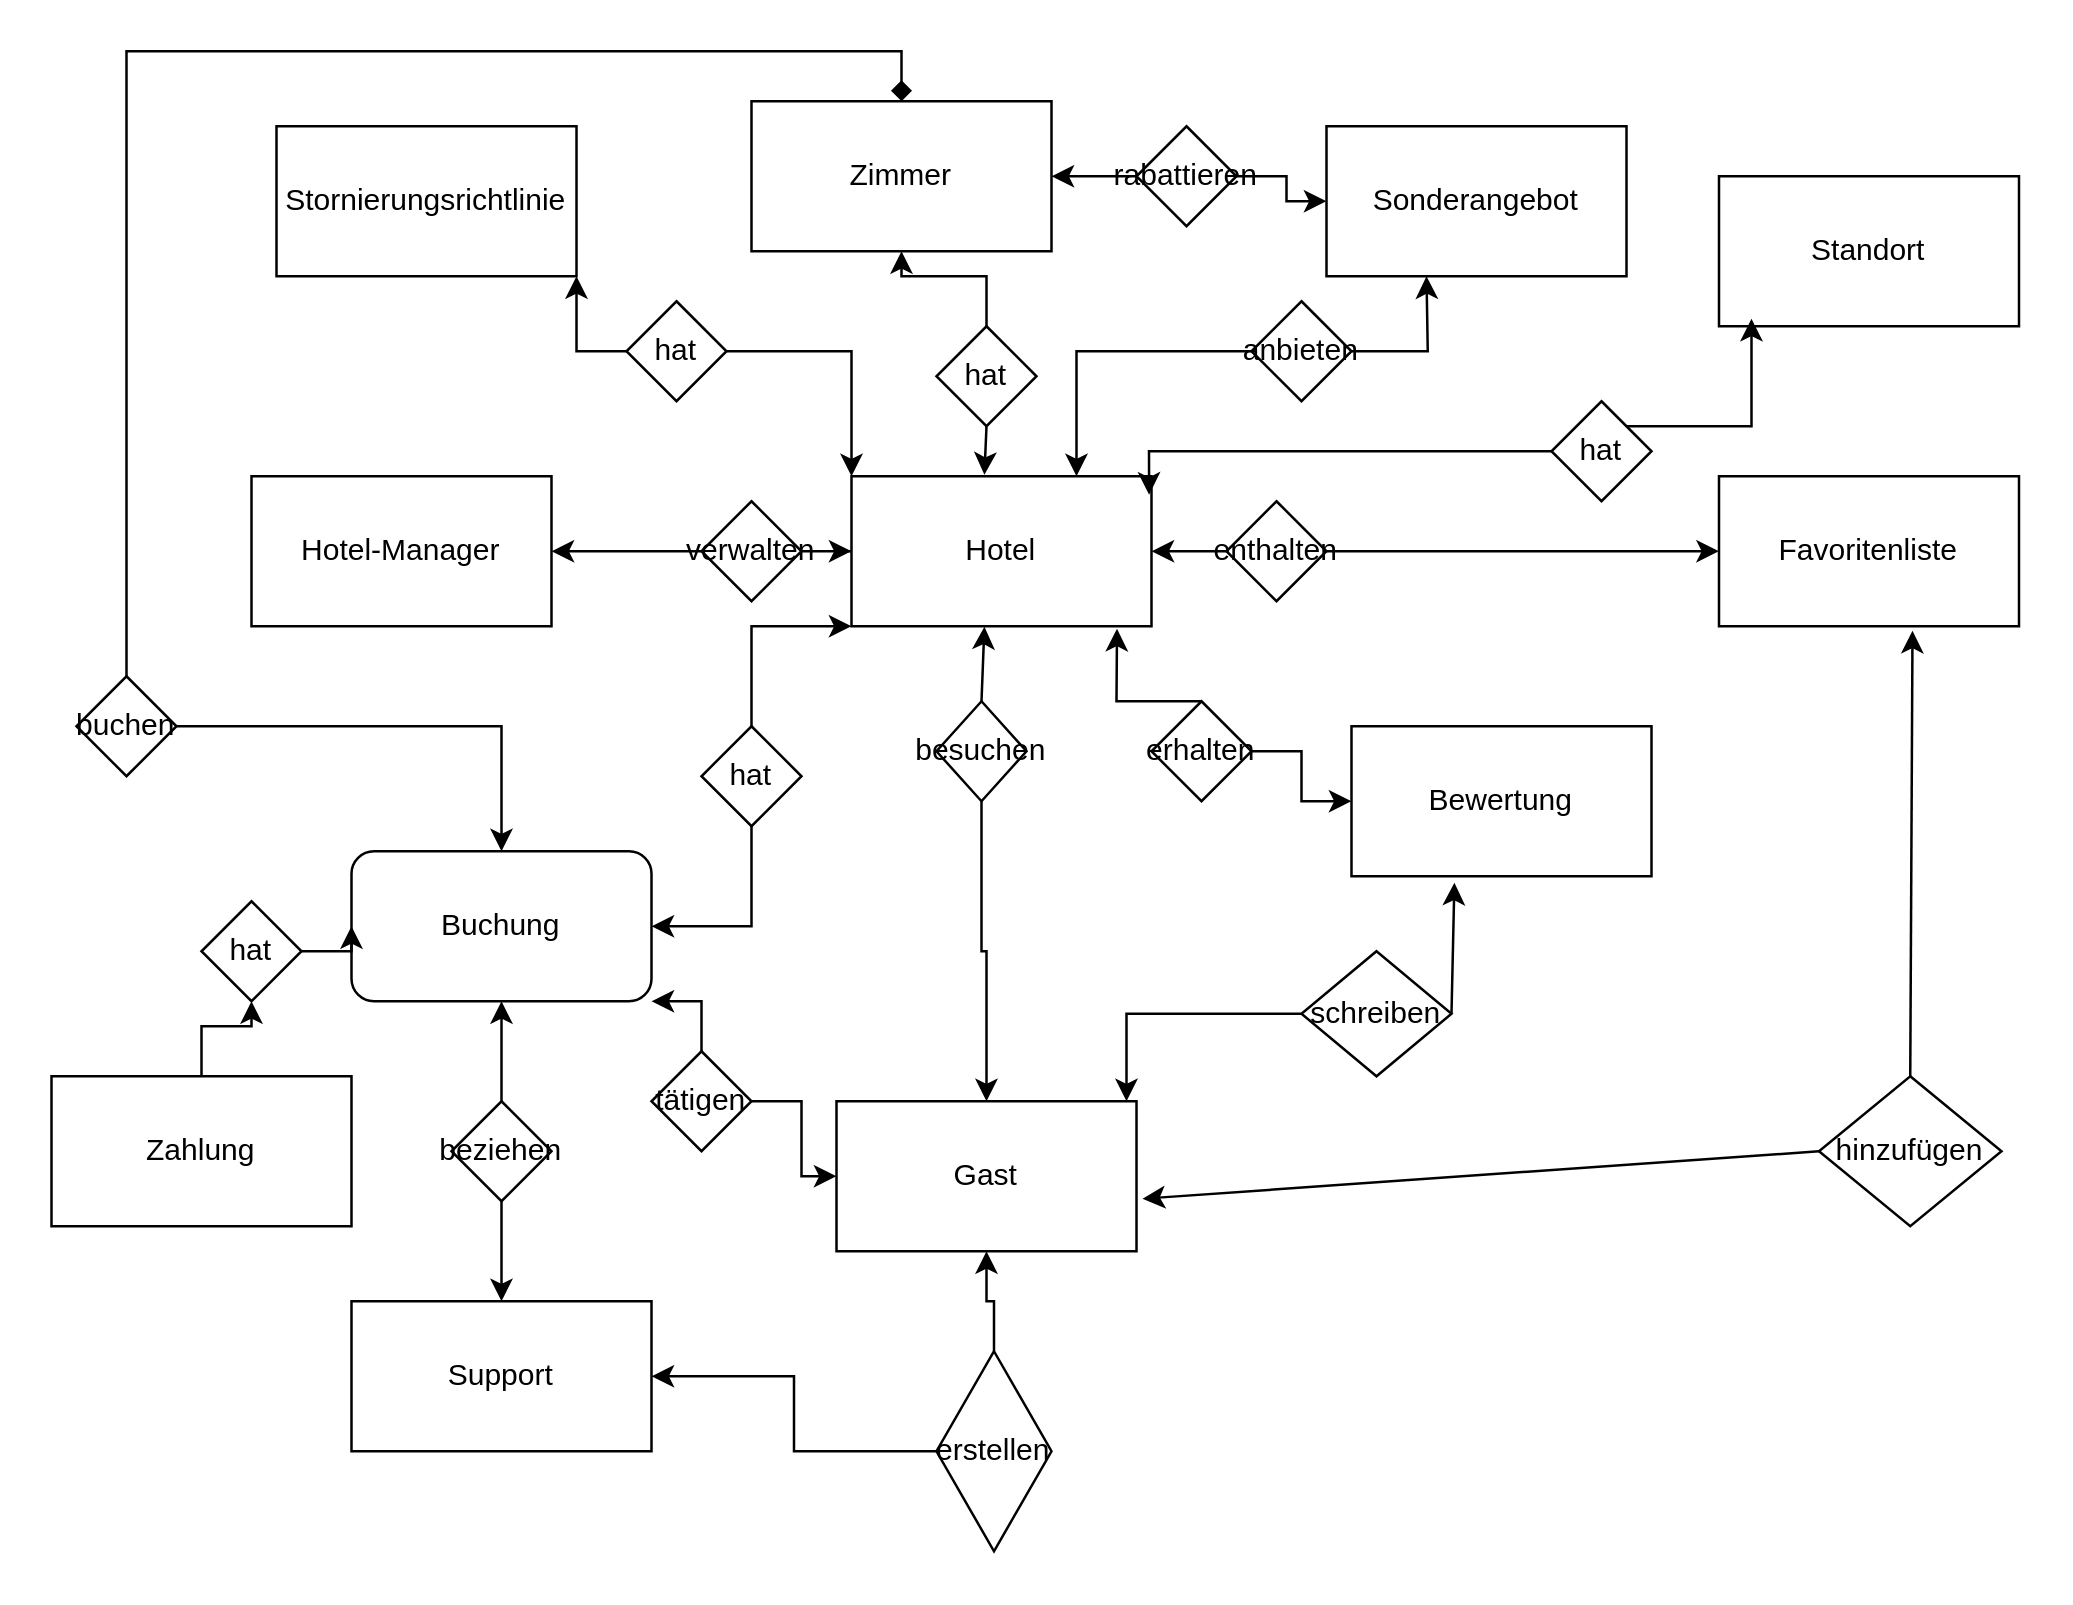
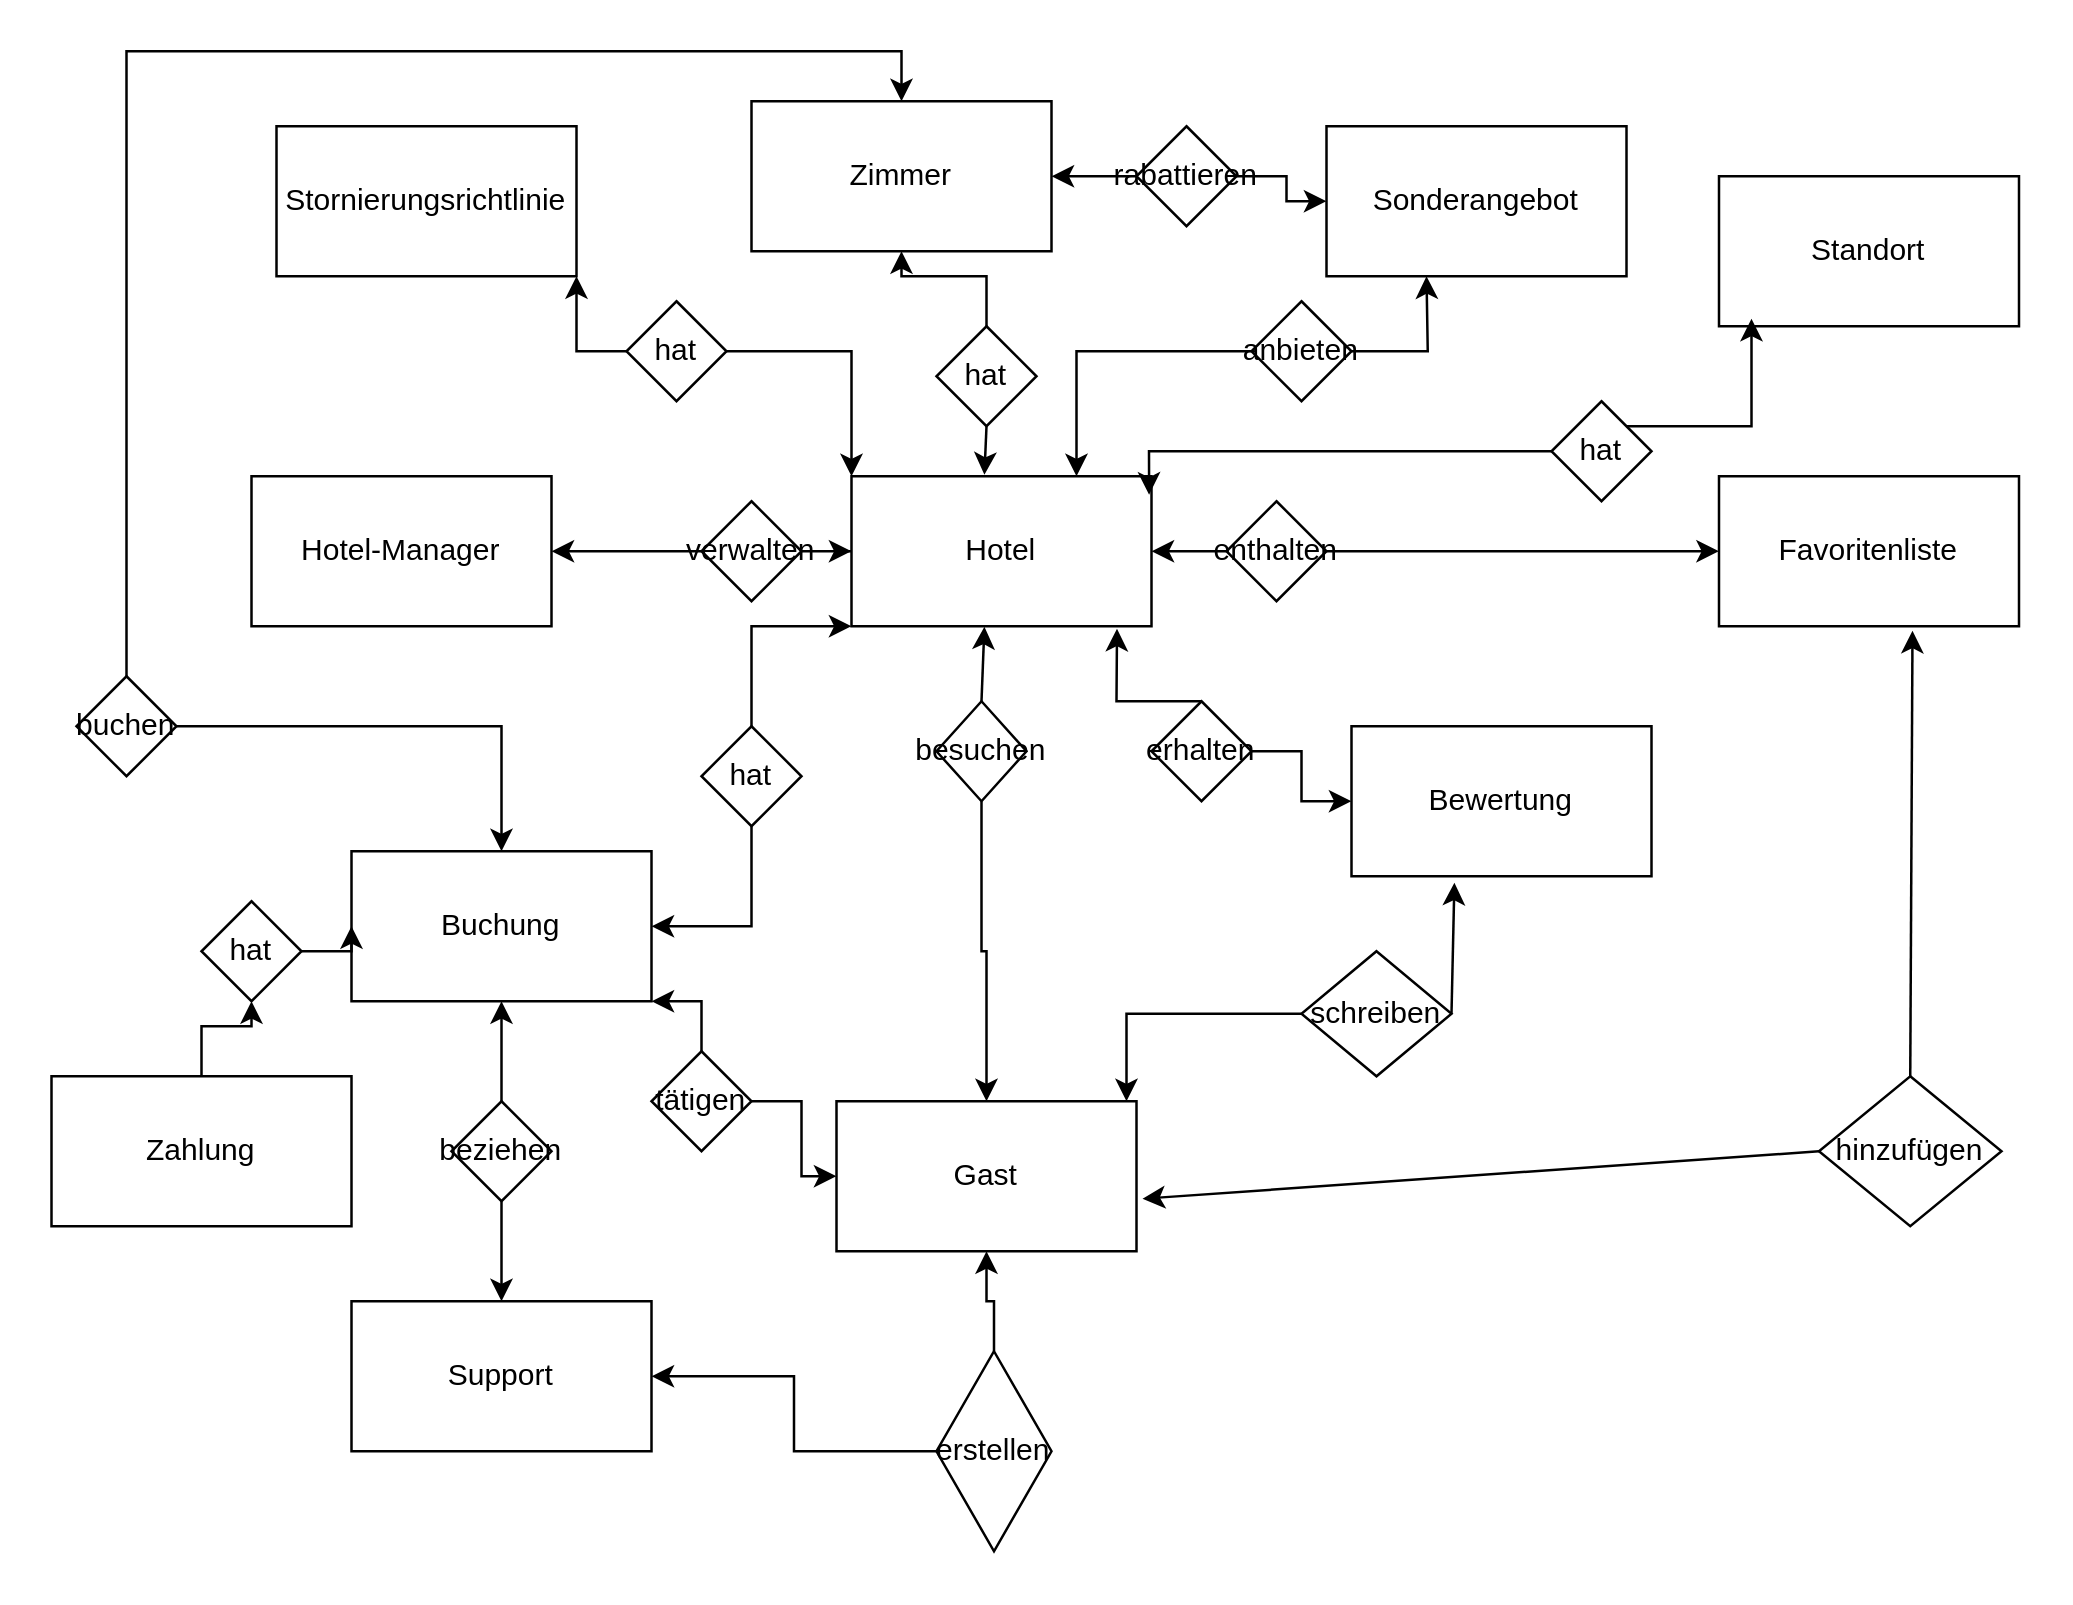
(901, 81) -> (901, 82)
(501, 926) -> (501, 926)
